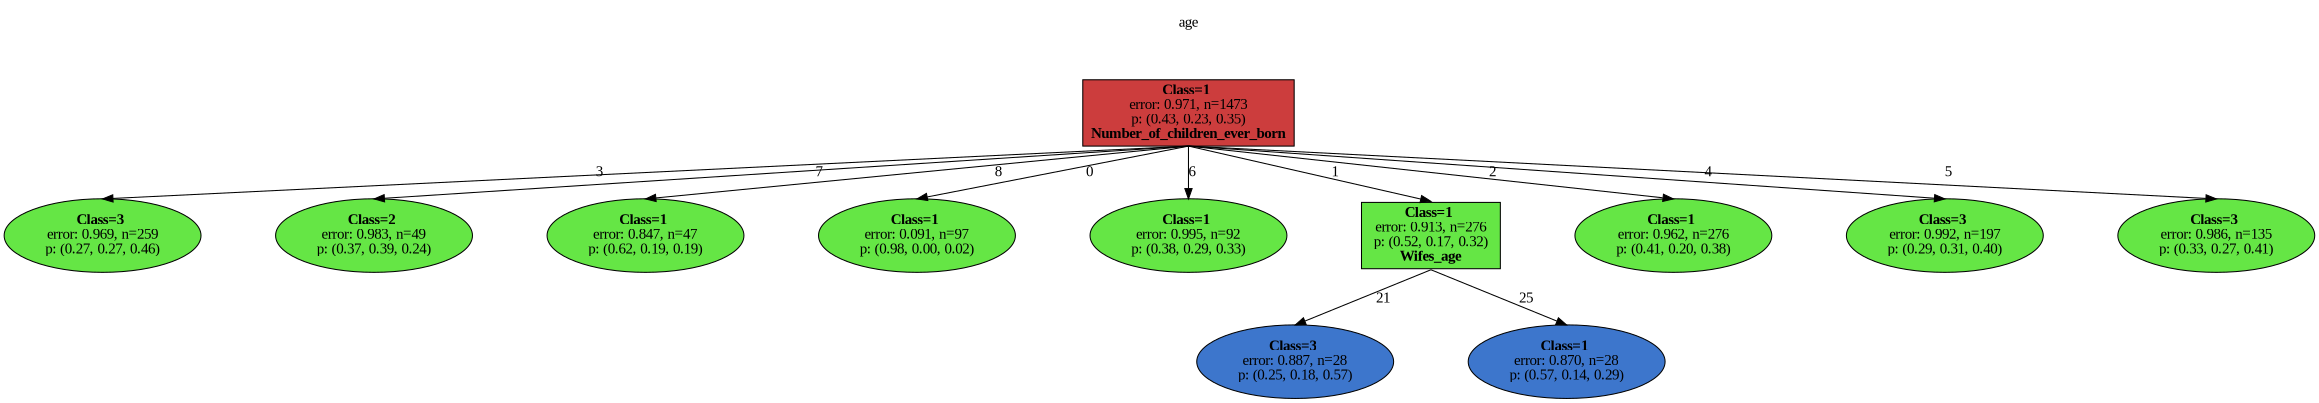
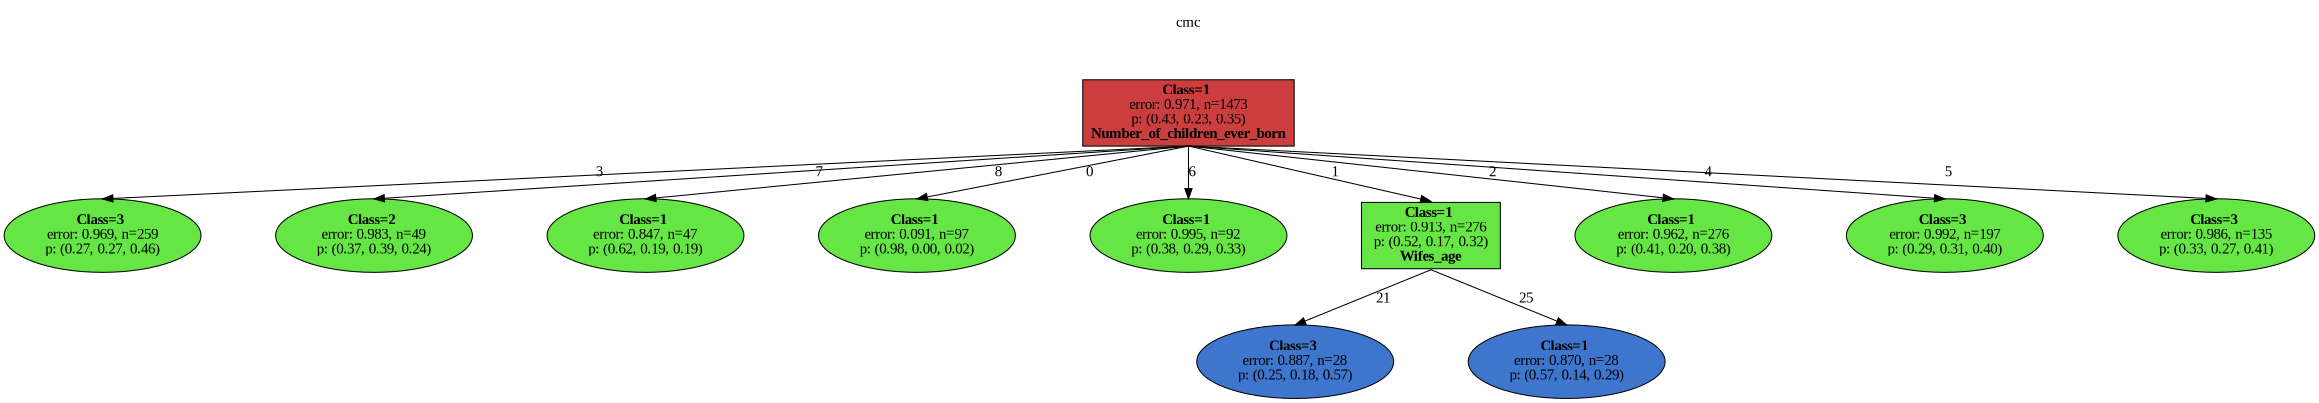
(1188, 23) -> (1188, 23)
